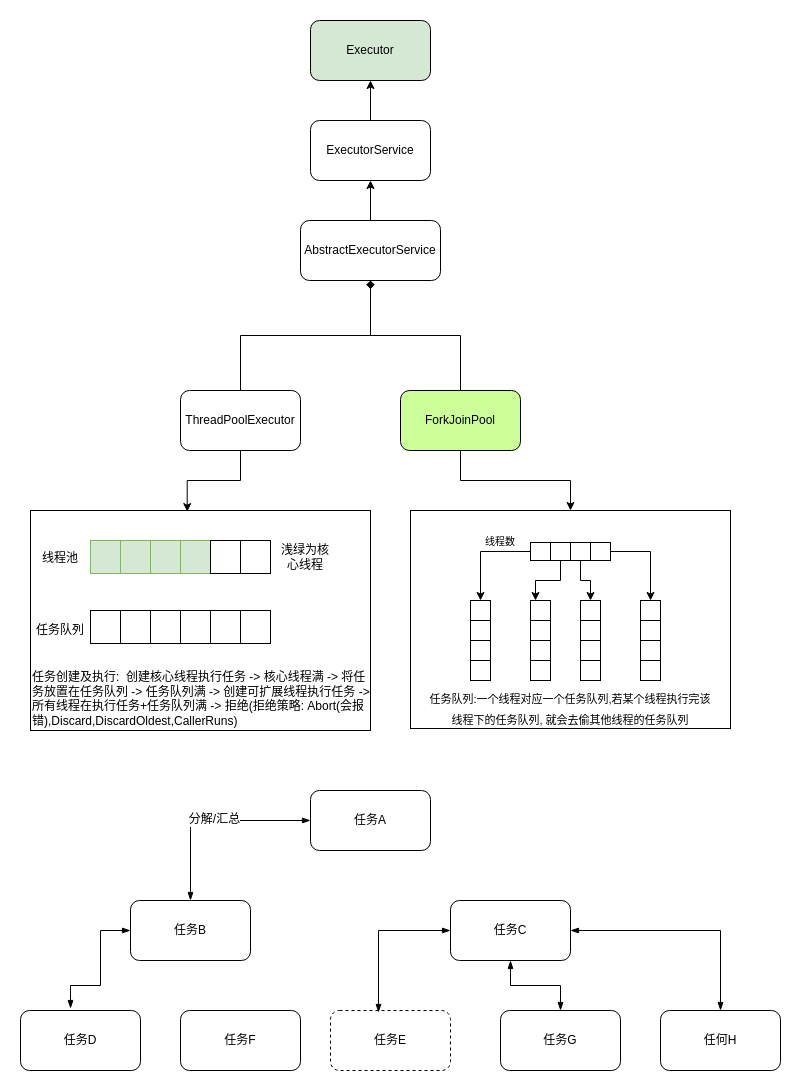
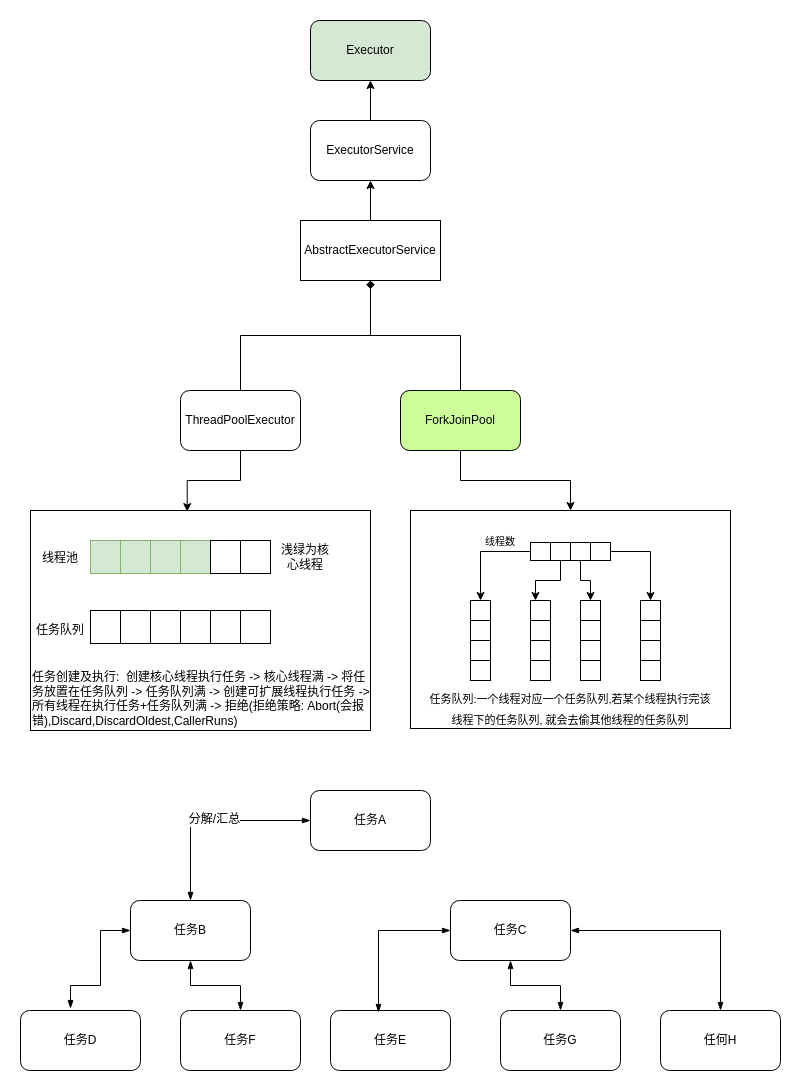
(371, 251) -> (371, 251)
none -> (216, 986)
(391, 1041) -> (391, 1041)
